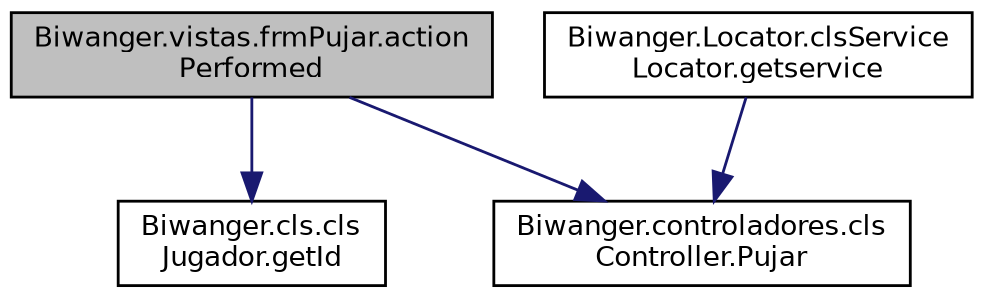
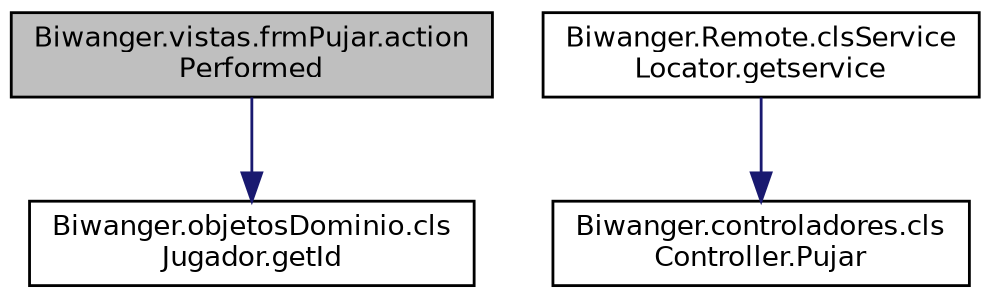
(758, 55) -> (761, 55)
(464, 144) -> none
(252, 243) -> (252, 243)
